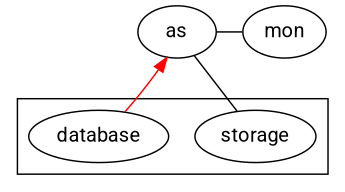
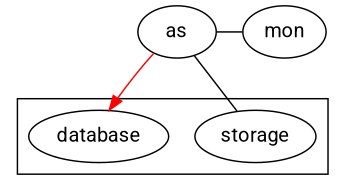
(144, 89) -> (135, 75)
